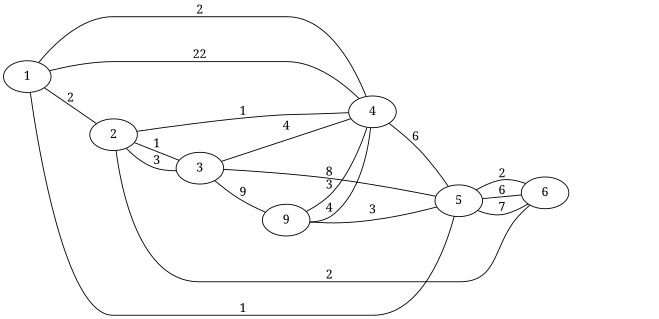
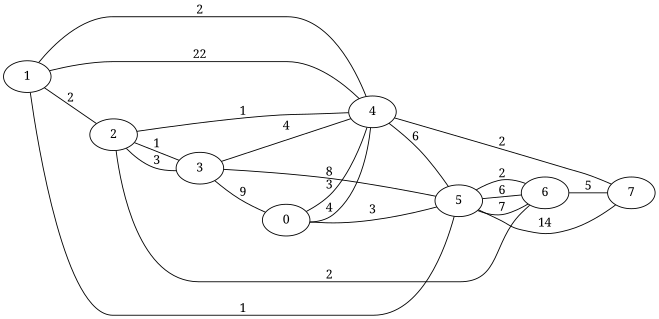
none -> (631, 193)
(286, 220) -> (286, 220)
